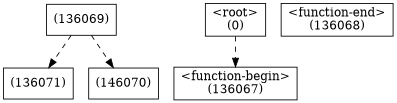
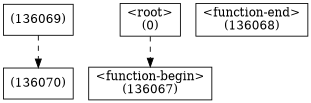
(38, 84) -> none
(124, 84) -> (38, 84)
